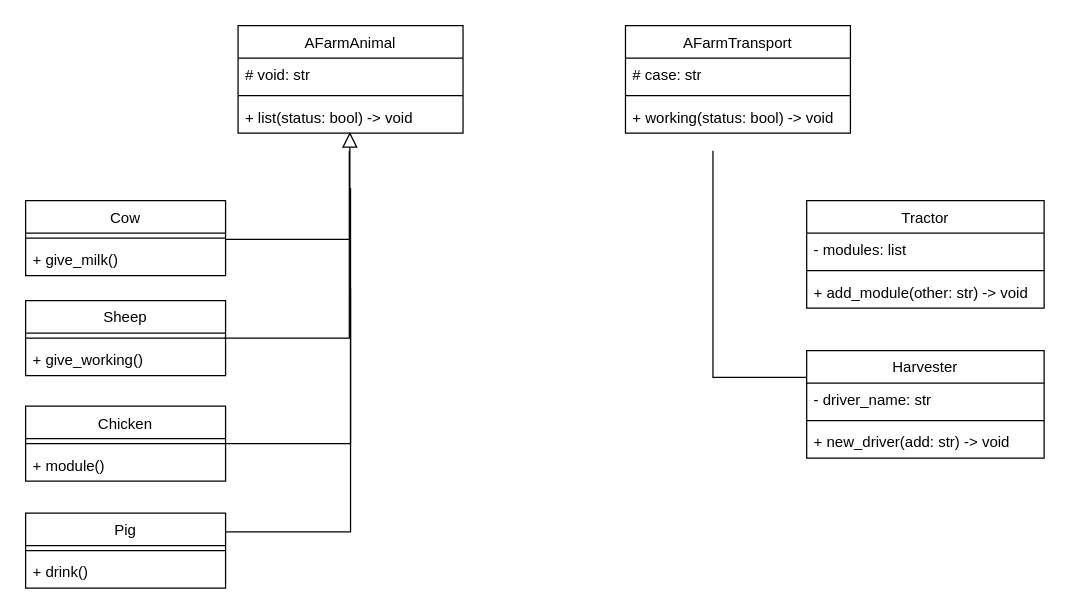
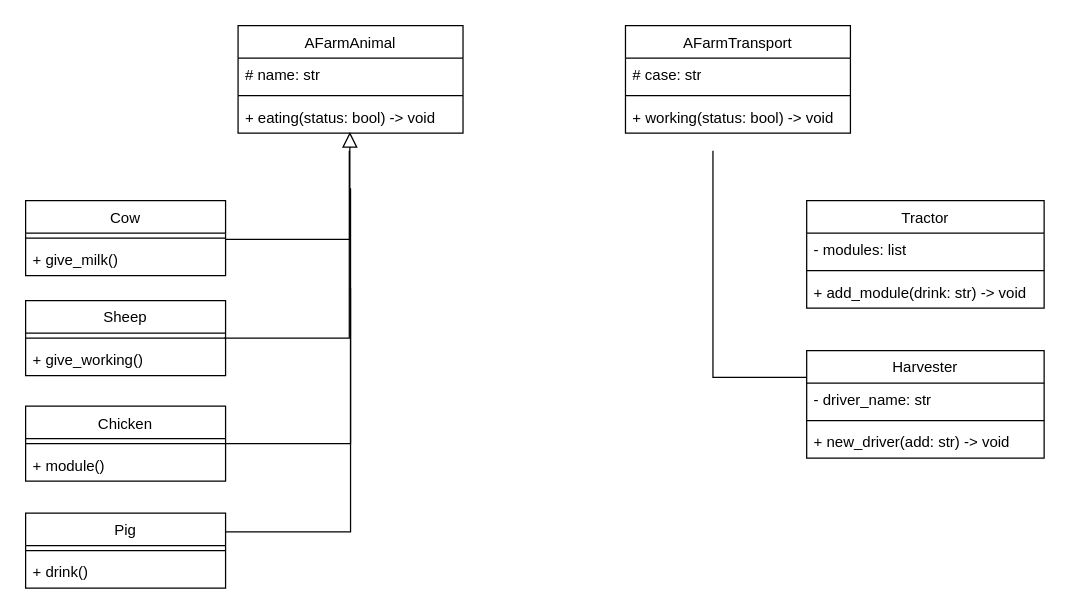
(284, 76) -> (286, 76)
(346, 118) -> (352, 127)
(927, 302) -> (927, 302)
